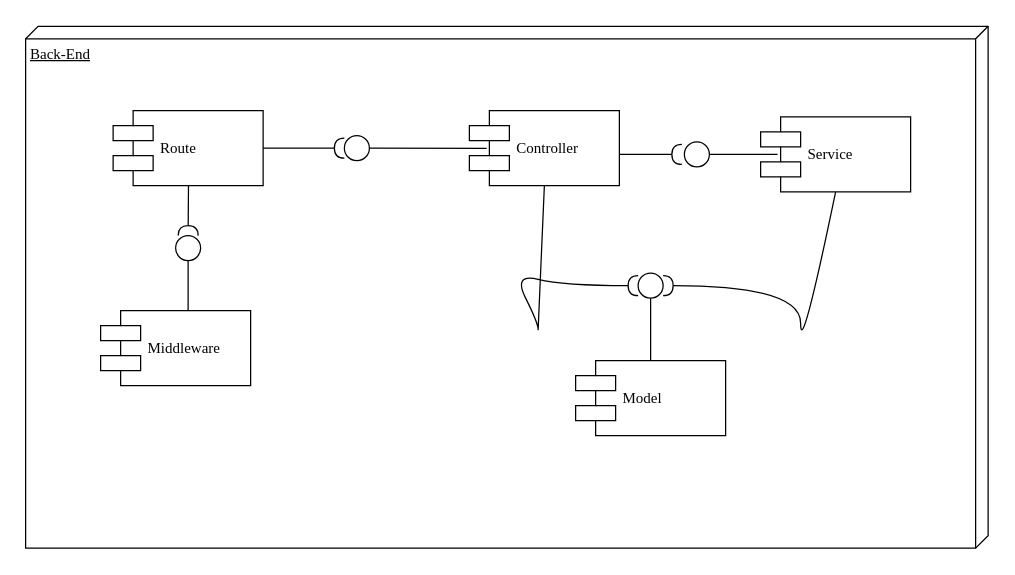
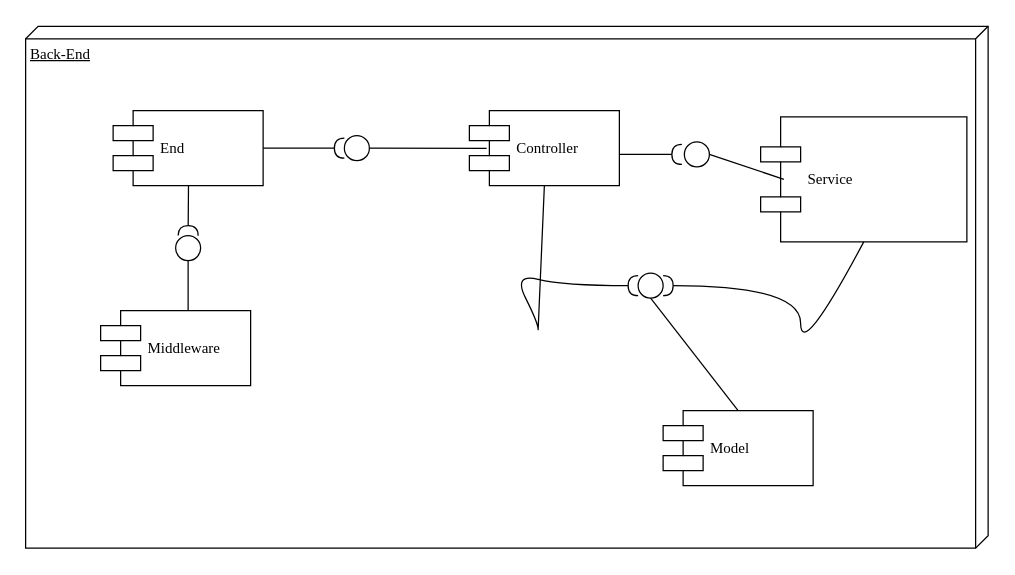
(182, 148) -> (173, 148)
(836, 154) -> (864, 179)
(651, 398) -> (738, 448)
